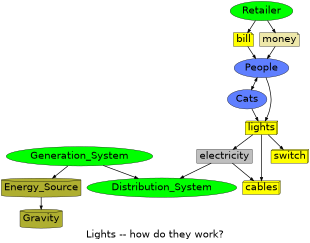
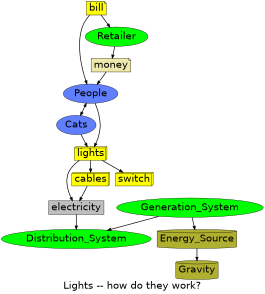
(253, 25) -> (105, 20)
(242, 171) -> (84, 192)
